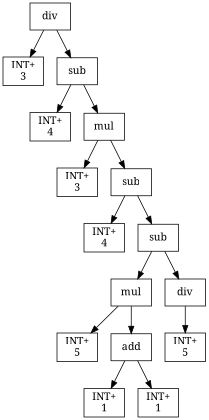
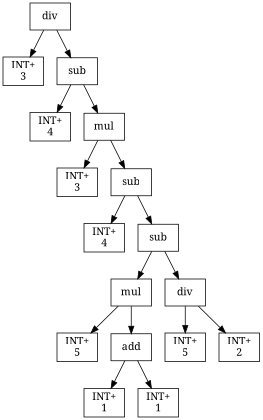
none -> (239, 347)
